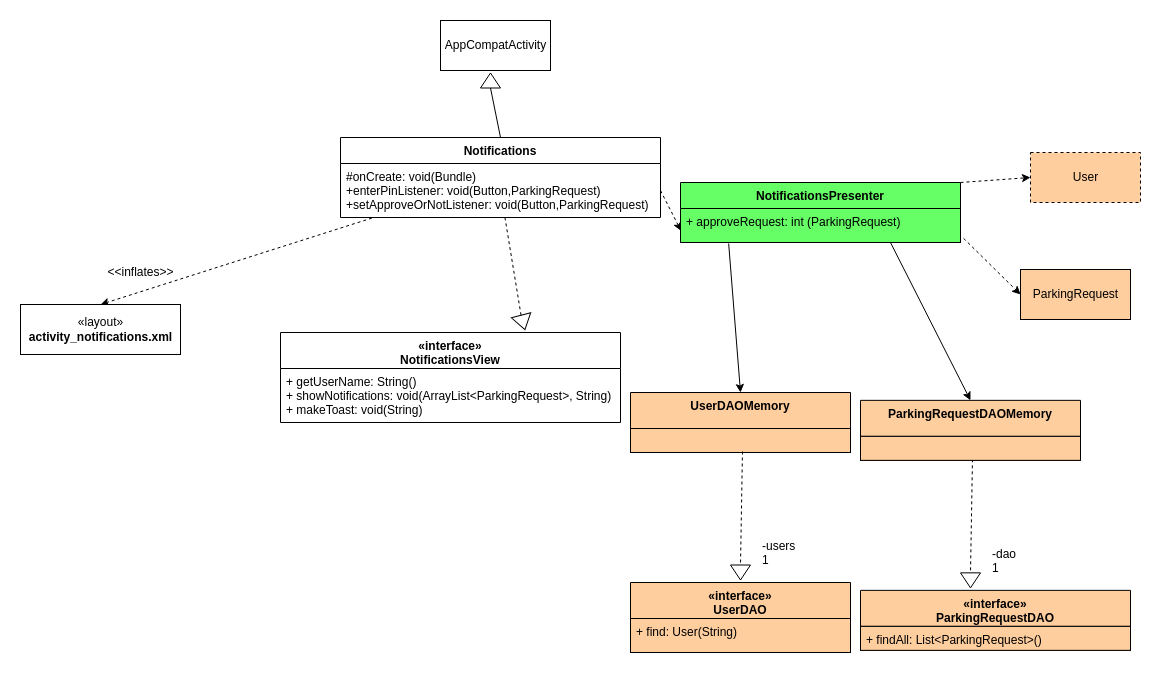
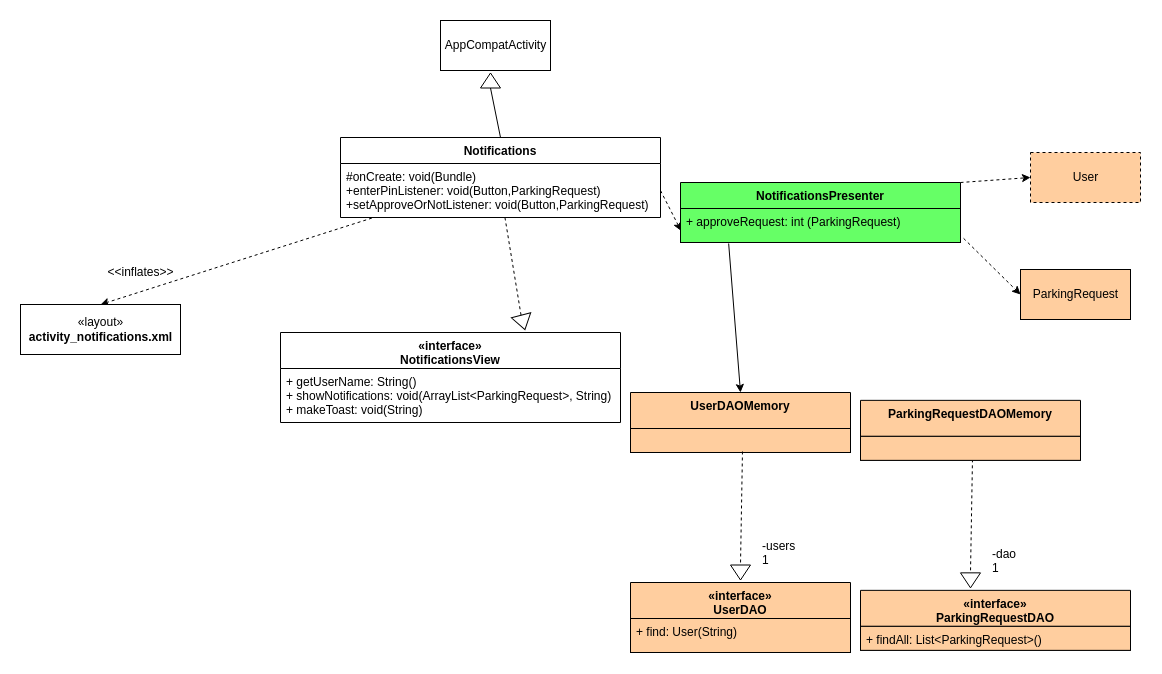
(930, 319) -> none
